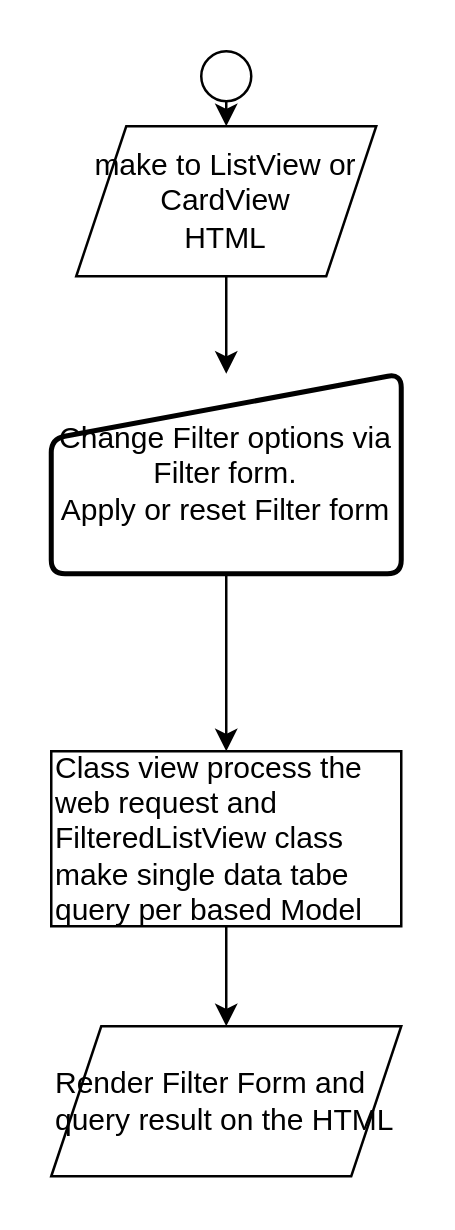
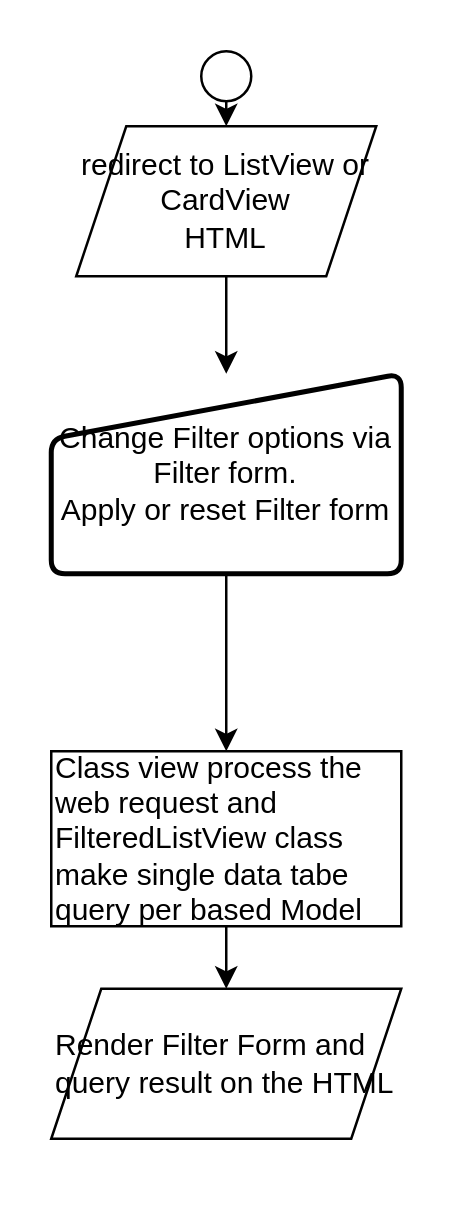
(226, 201) -> (226, 201)
(226, 1101) -> (226, 1064)
